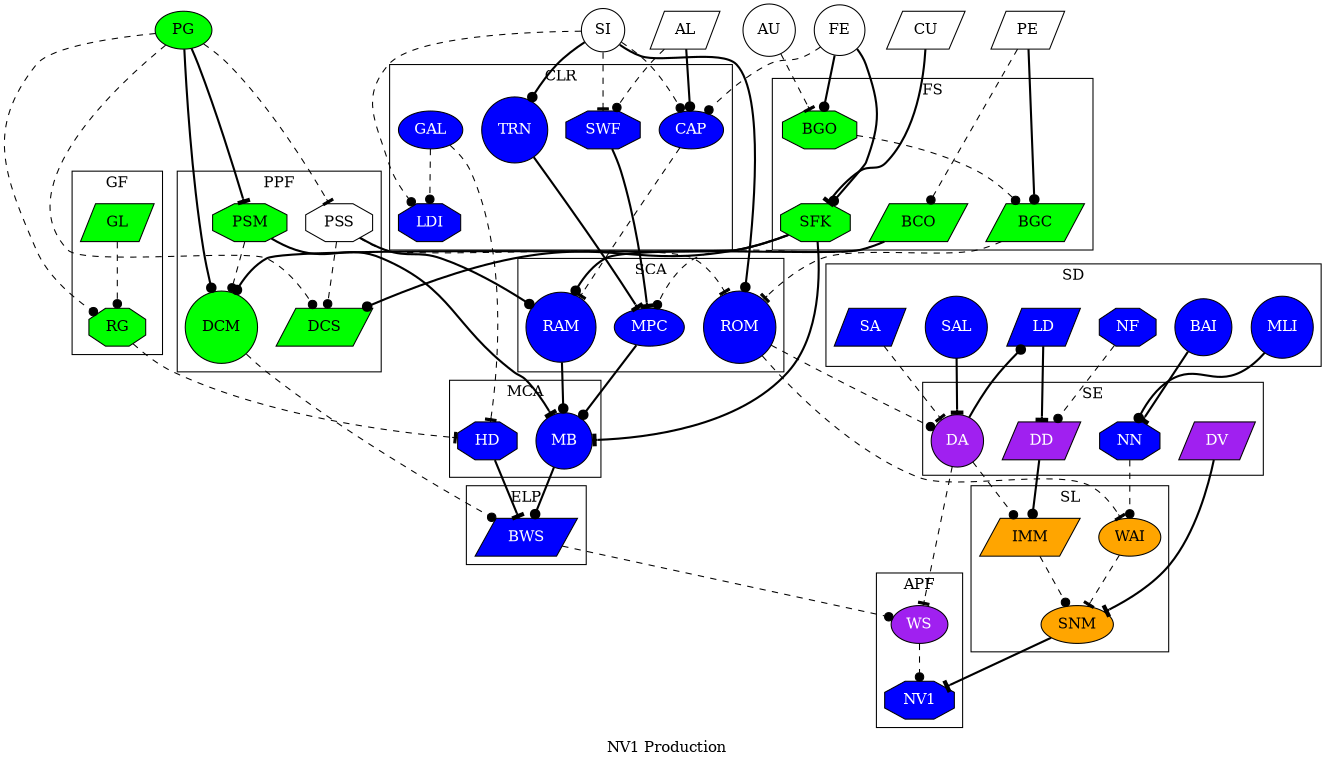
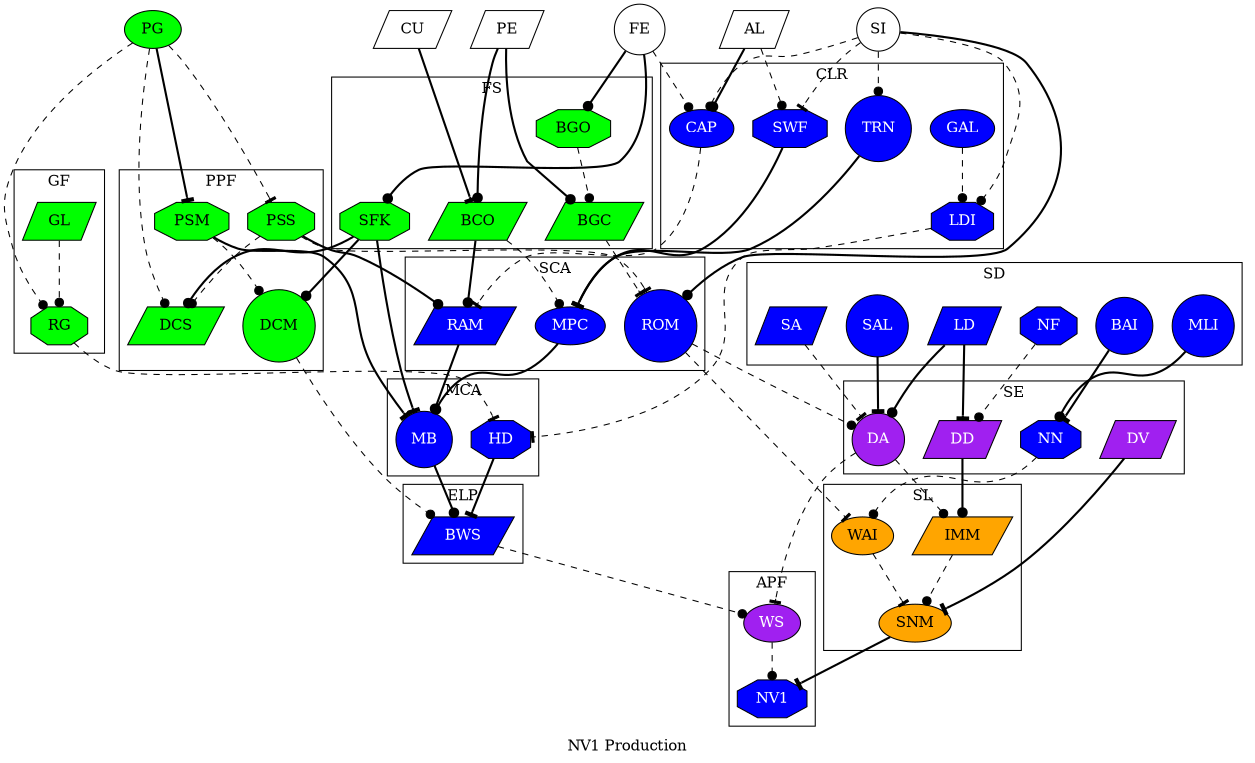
(769, 30) -> none
(551, 71) -> (878, 70)
(975, 123) -> (482, 120)
(904, 137) -> (444, 123)
(192, 161) -> none
(339, 223) -> (281, 221)
(496, 276) -> (725, 312)
(561, 327) -> (465, 326)
(986, 390) -> (918, 374)
